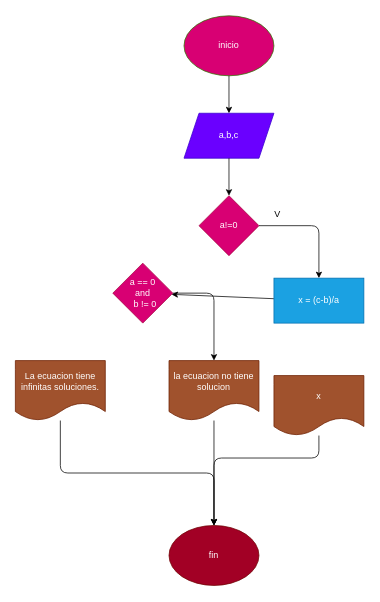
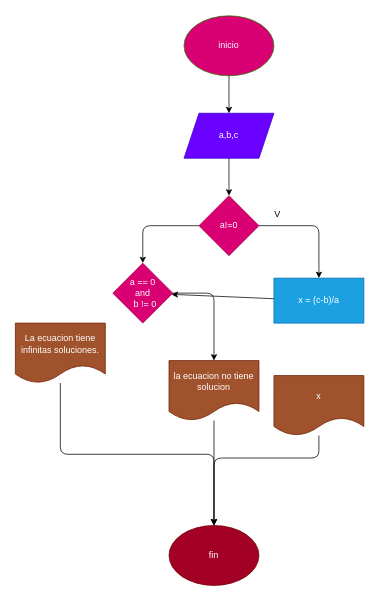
none -> (157, 225)
(60, 390) -> (60, 353)
